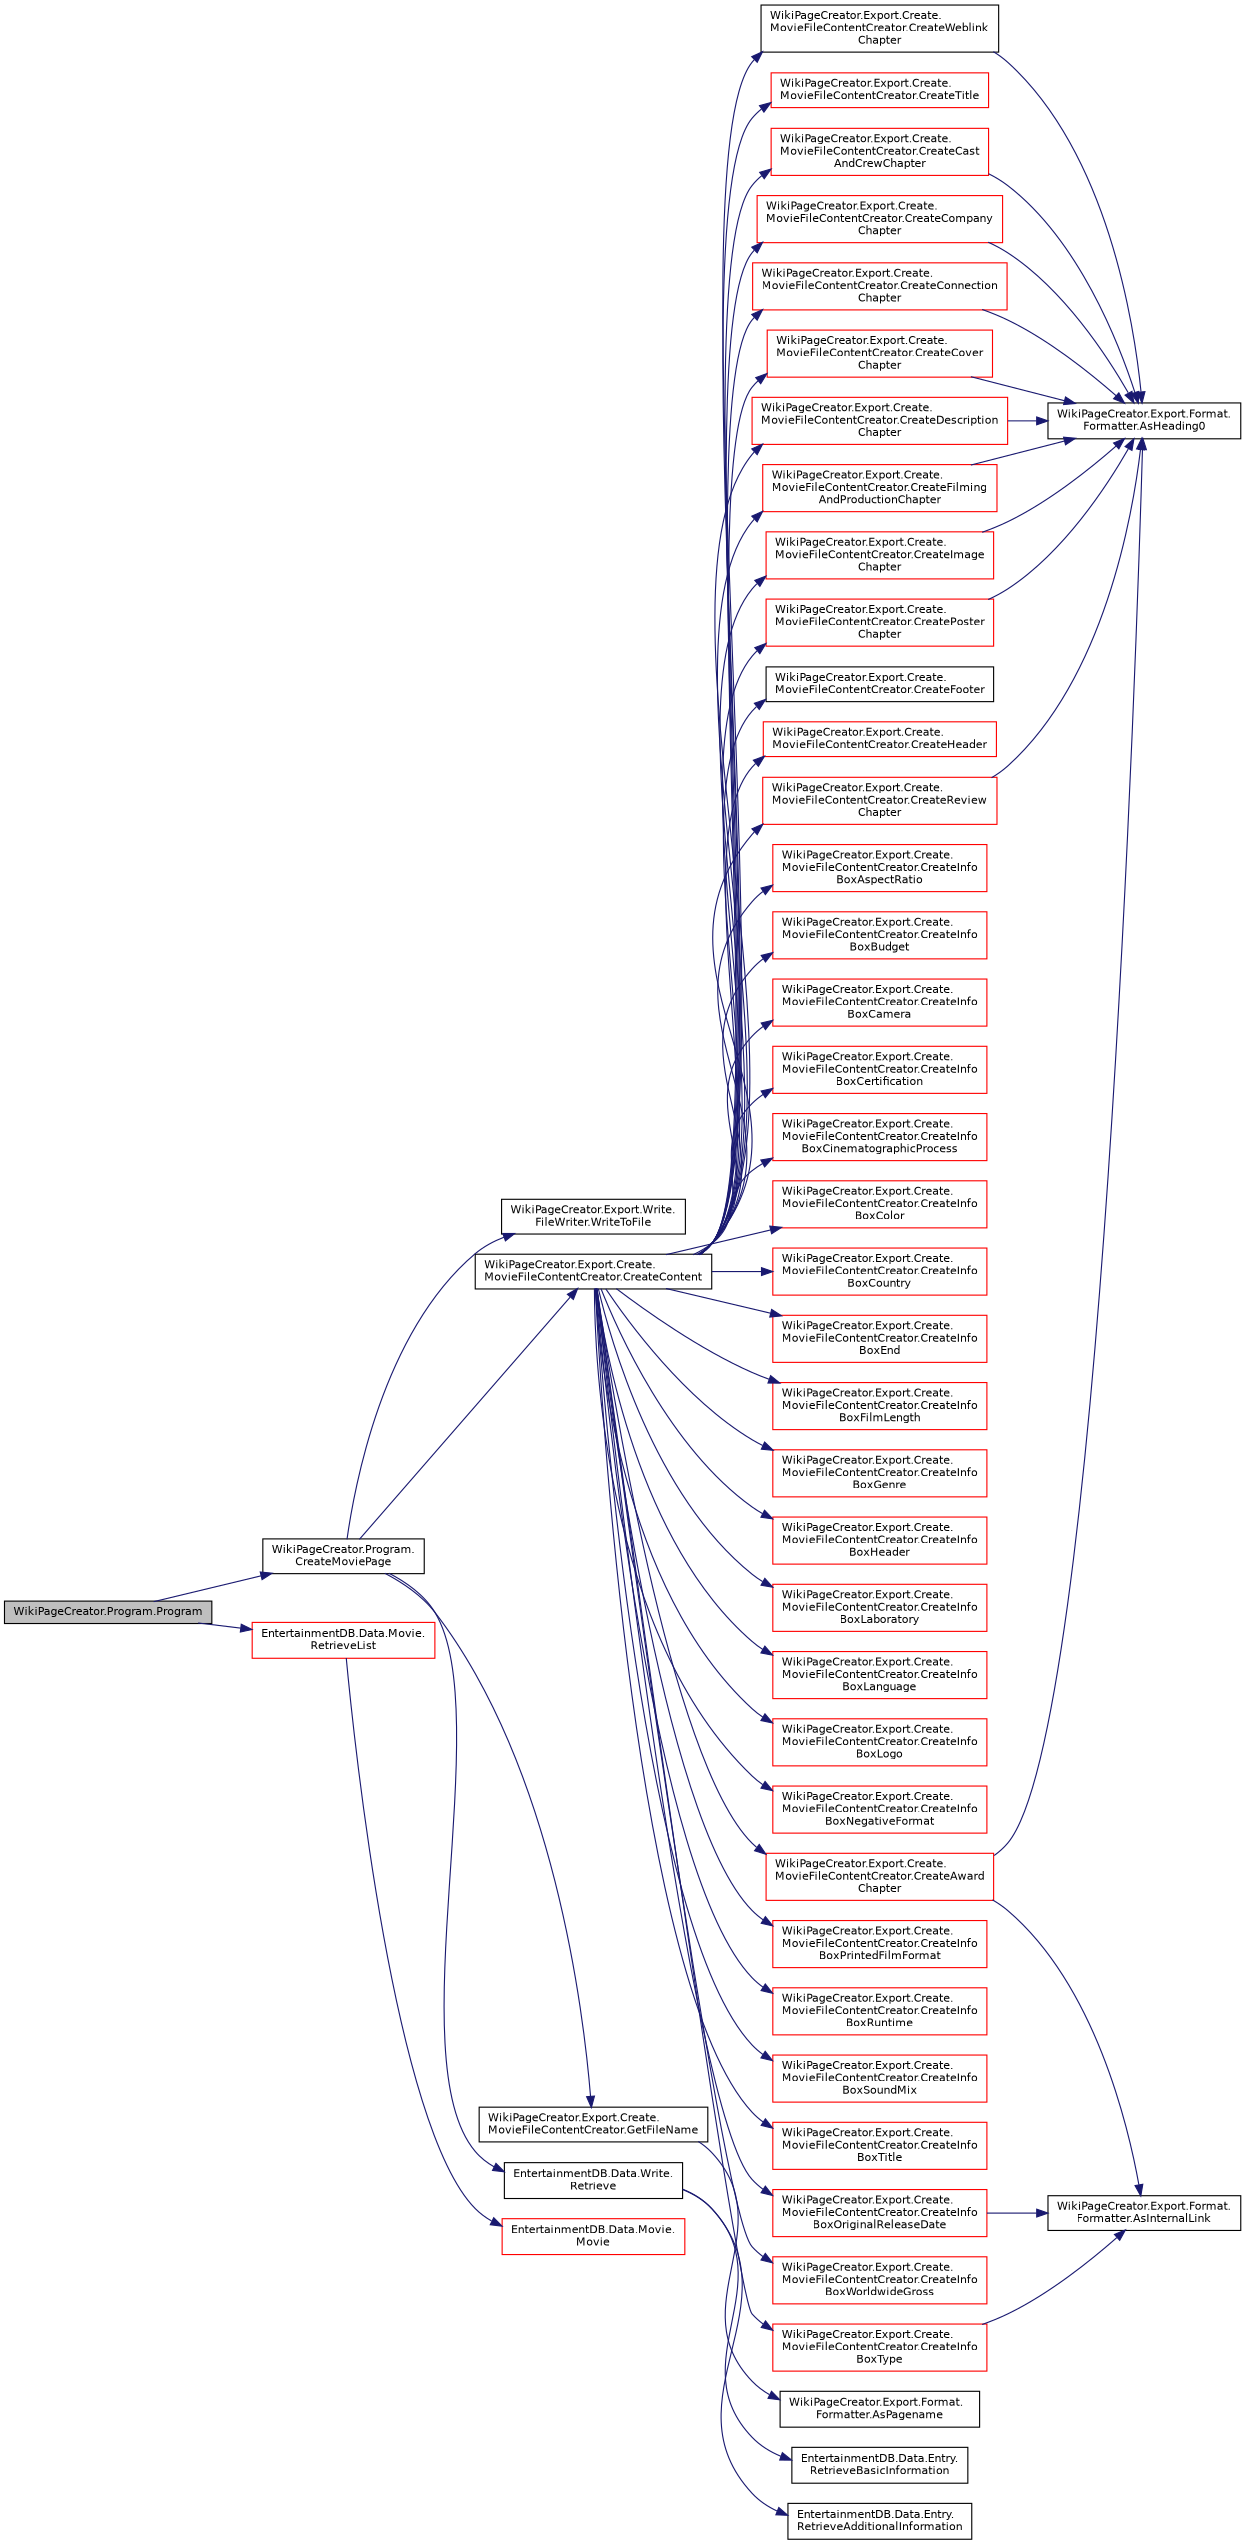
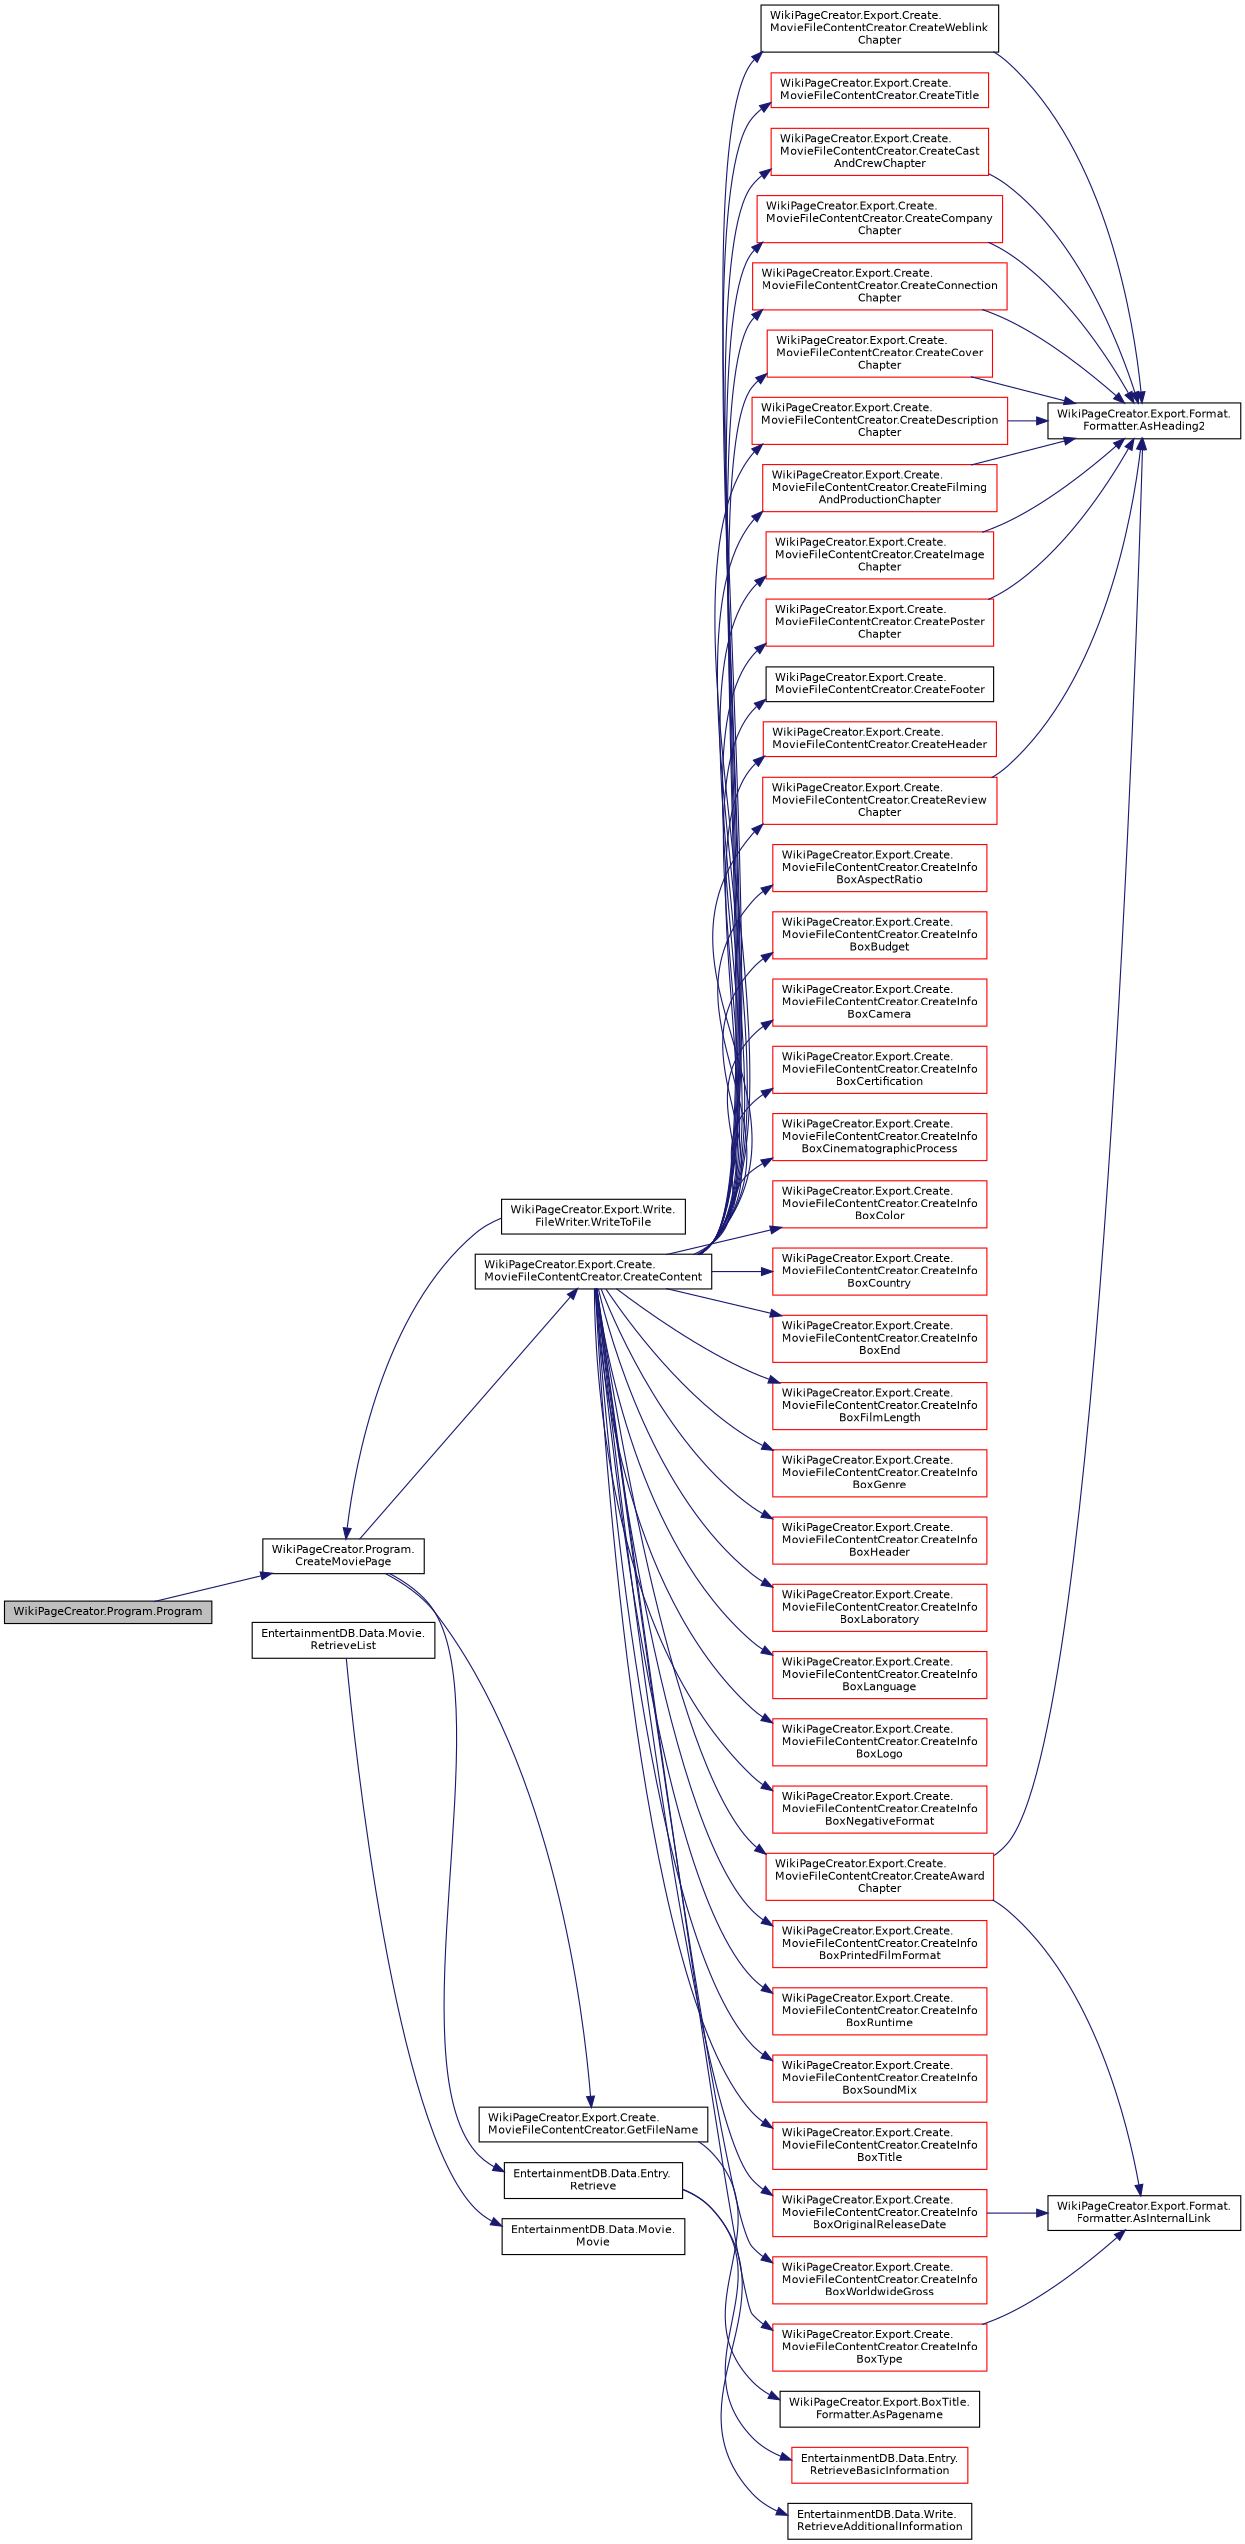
(1144, 421) -> (1144, 421)
(394, 1370) -> (392, 1355)
(219, 1626) -> none
(344, 1640) -> (344, 1640)
(593, 2181) -> (593, 2181)
(593, 2237) -> (593, 2237)
(880, 2409) -> (880, 2409)
(880, 2465) -> (880, 2465)
(880, 2521) -> (880, 2521)
